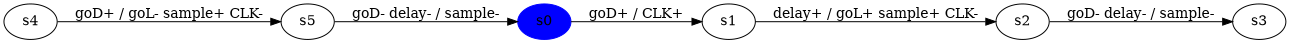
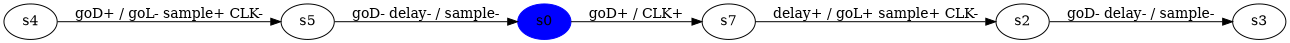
(729, 22) -> (729, 22)
